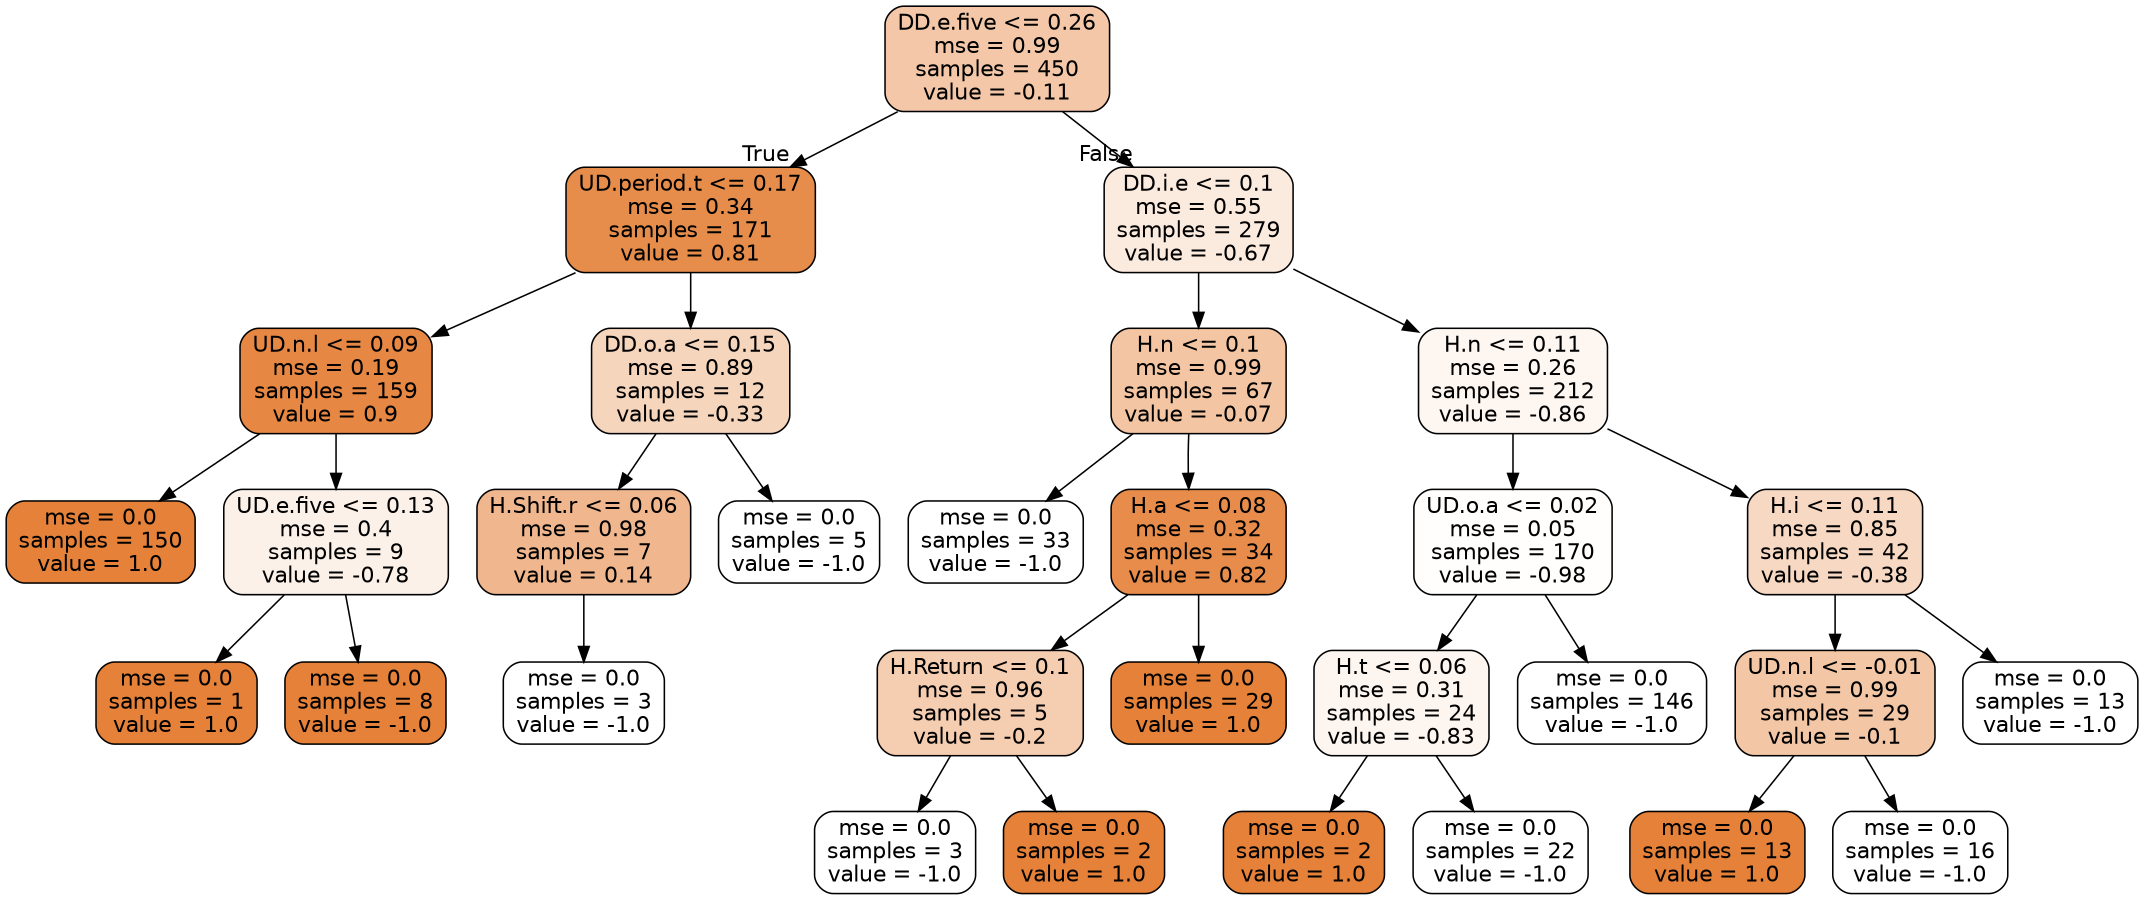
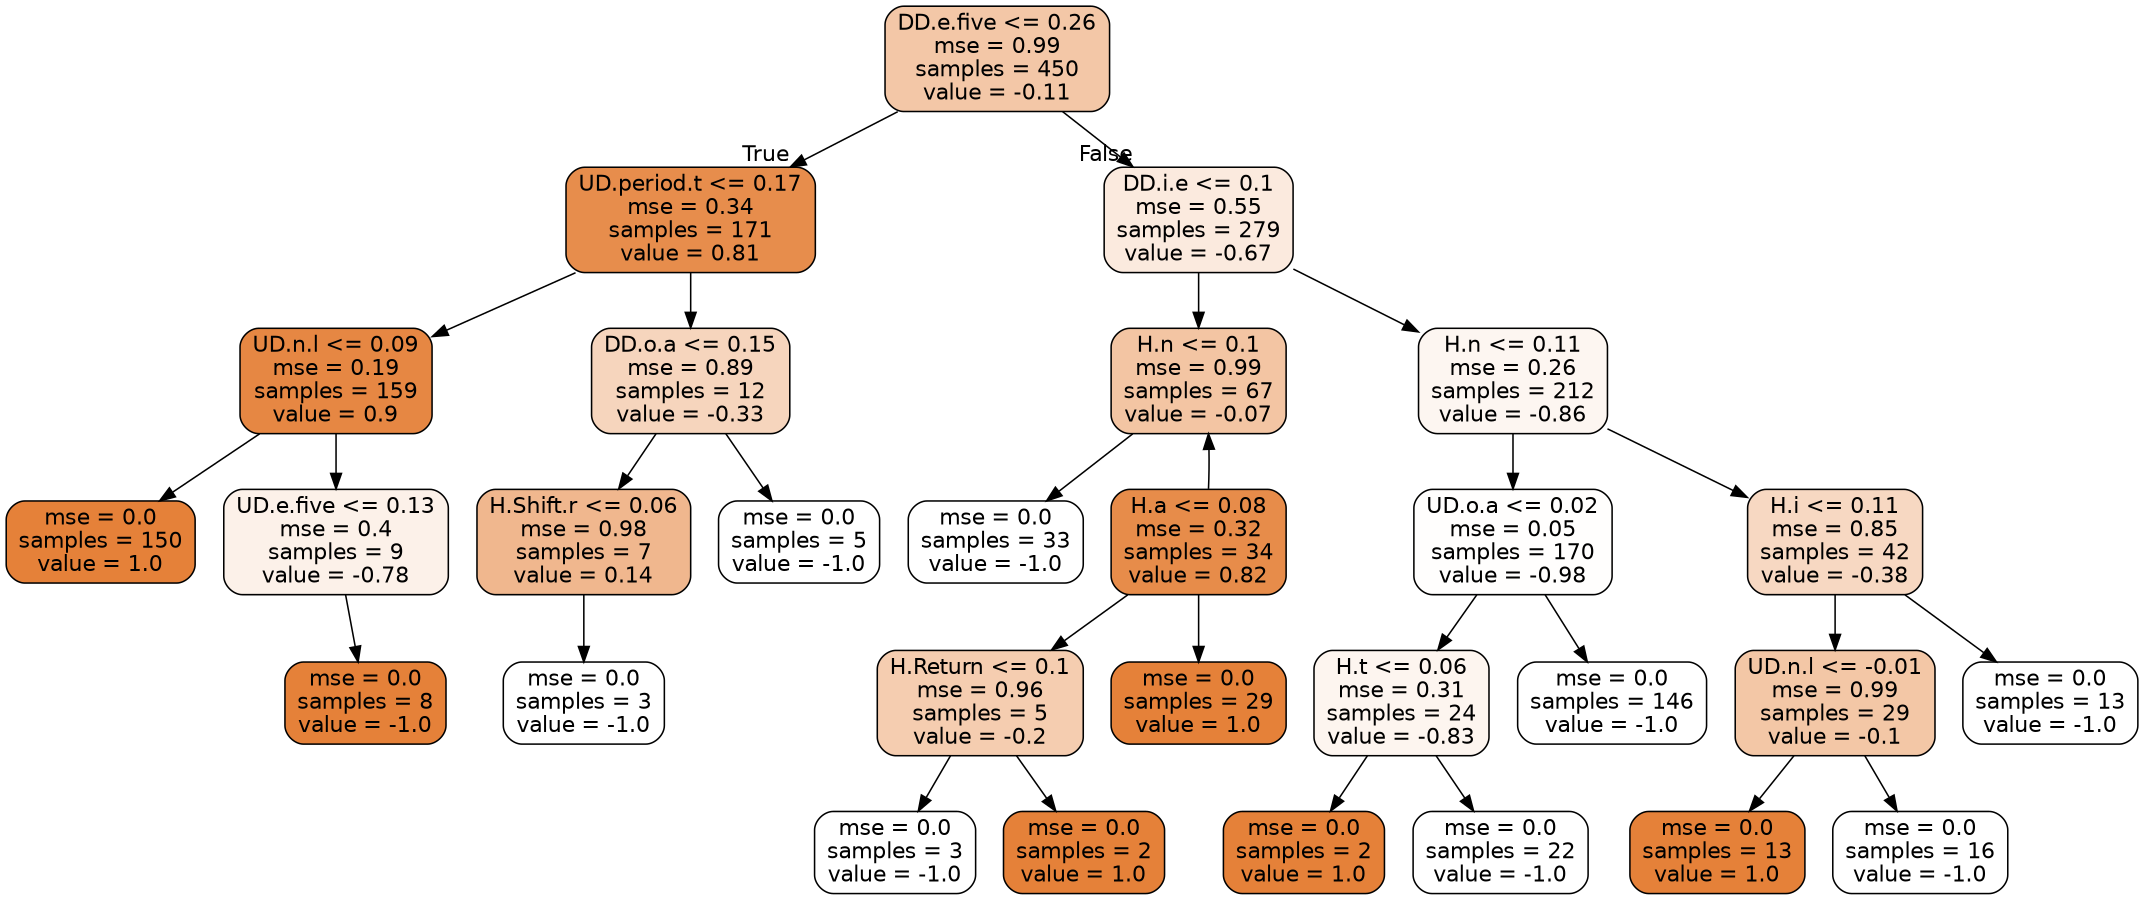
(1188, 453) -> (1209, 469)
(177, 703) -> none
